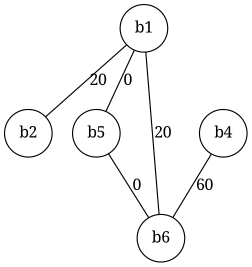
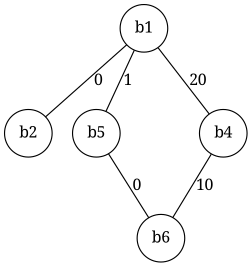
(99, 81) -> (99, 81)
(128, 81) -> (128, 81)
(152, 133) -> (184, 81)
(205, 186) -> (205, 186)
